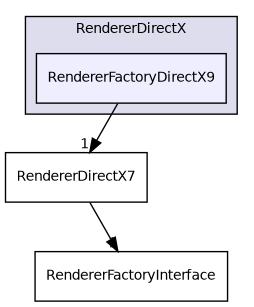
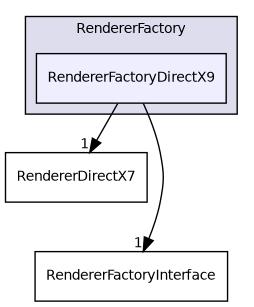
(131, 30) -> (131, 30)
(100, 221) -> (163, 170)
